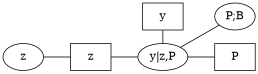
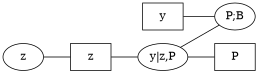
(163, 37) -> (199, 16)
